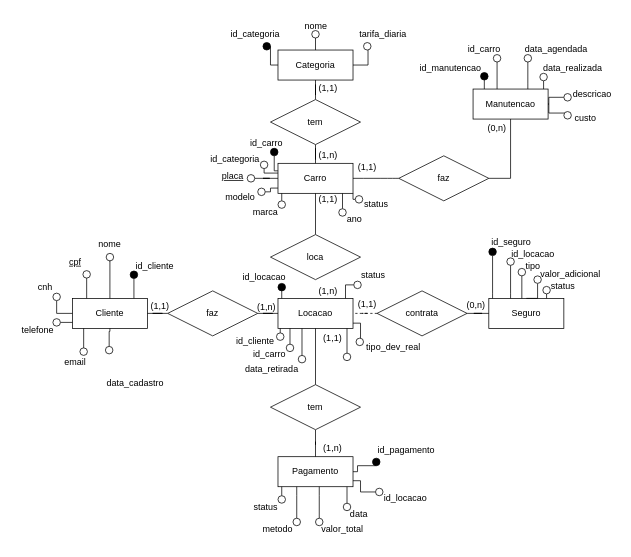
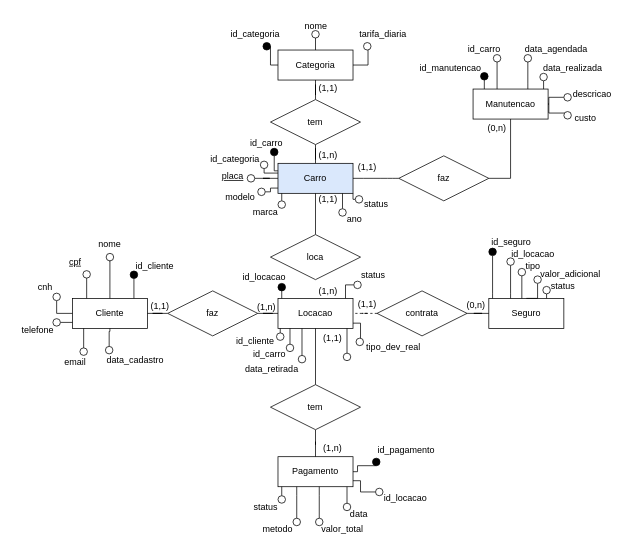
(315, 178) -> (315, 178)
(135, 383) -> (135, 360)
